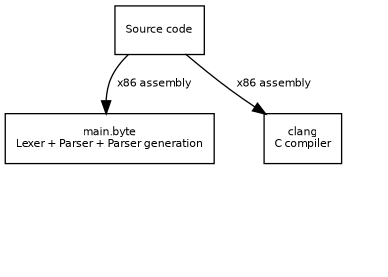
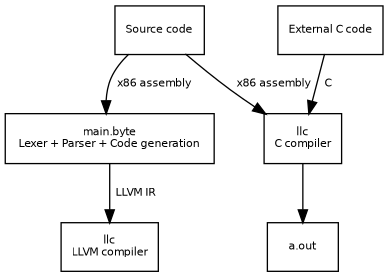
none -> (330, 30)
(110, 139) -> (110, 139)
(303, 139) -> (303, 139)
none -> (110, 247)
none -> (303, 247)
